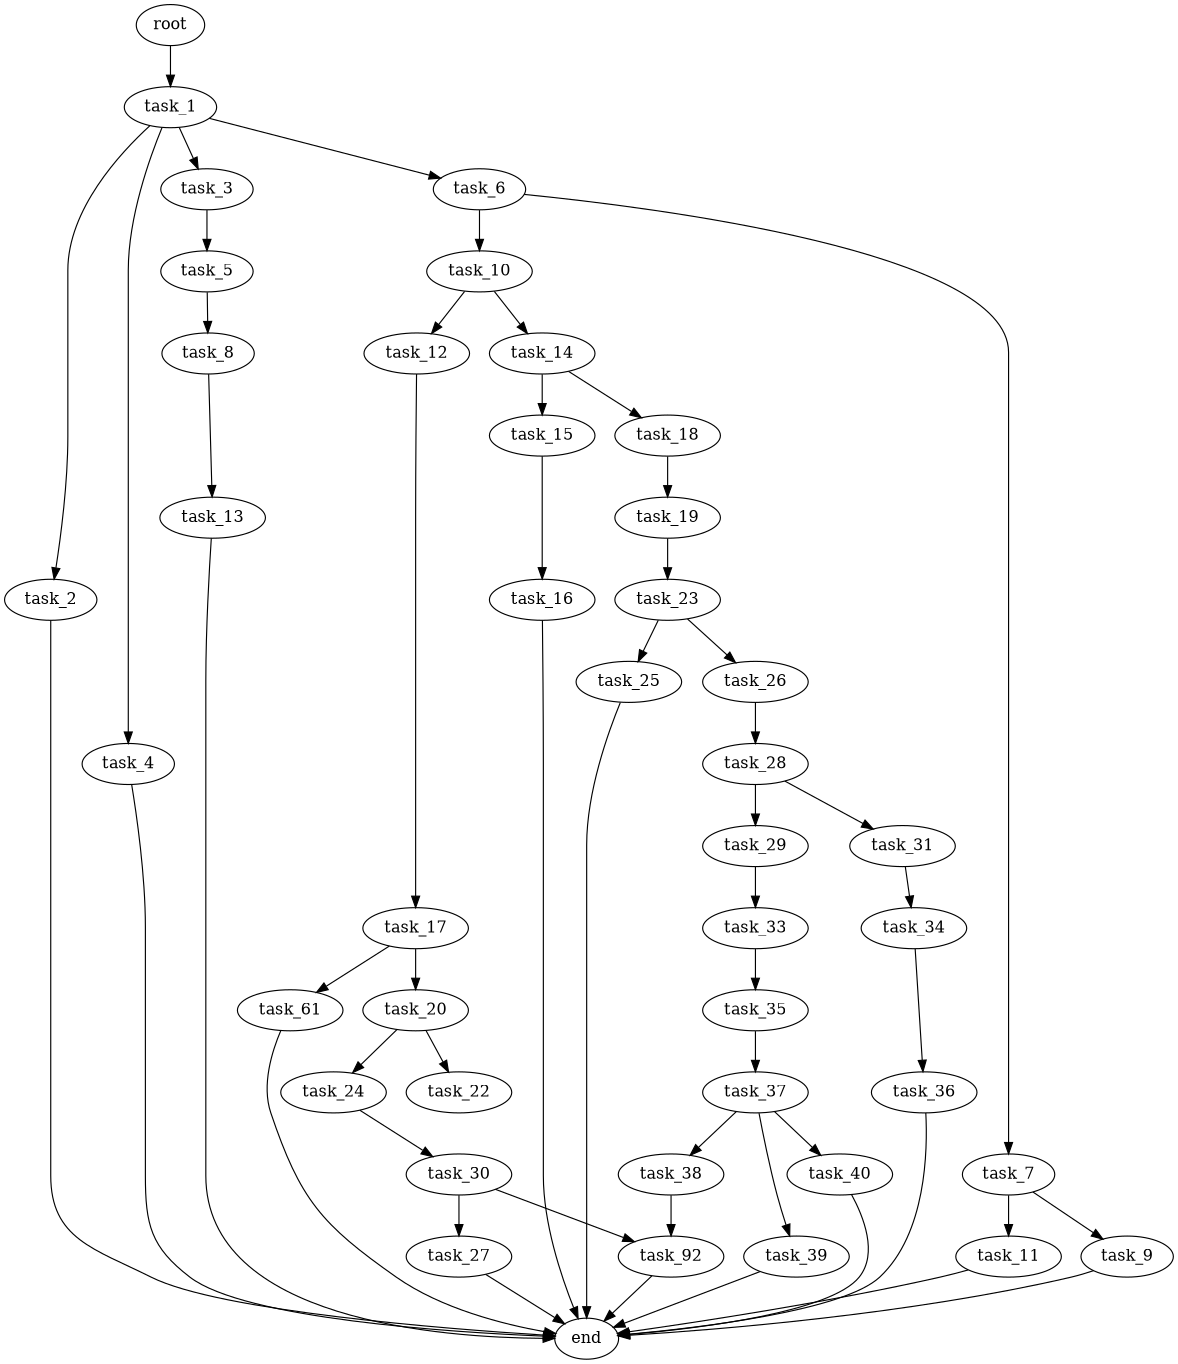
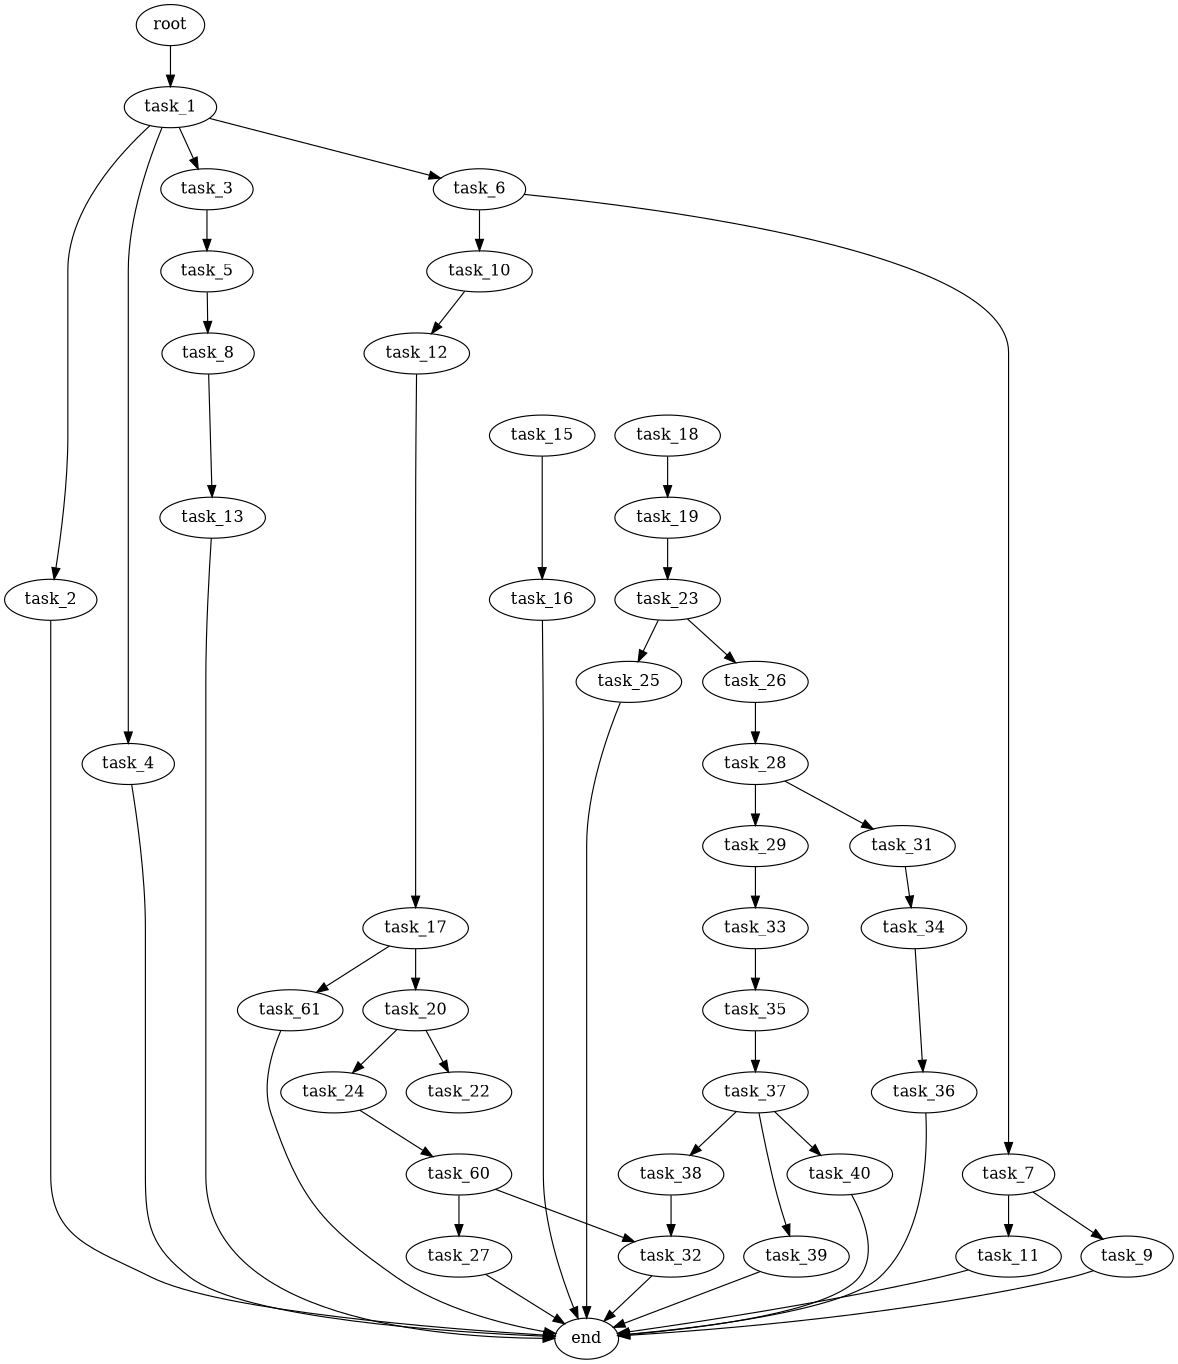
(542, 353) -> none
(459, 1174) -> (459, 1174)
(671, 1257) -> (671, 1257)
